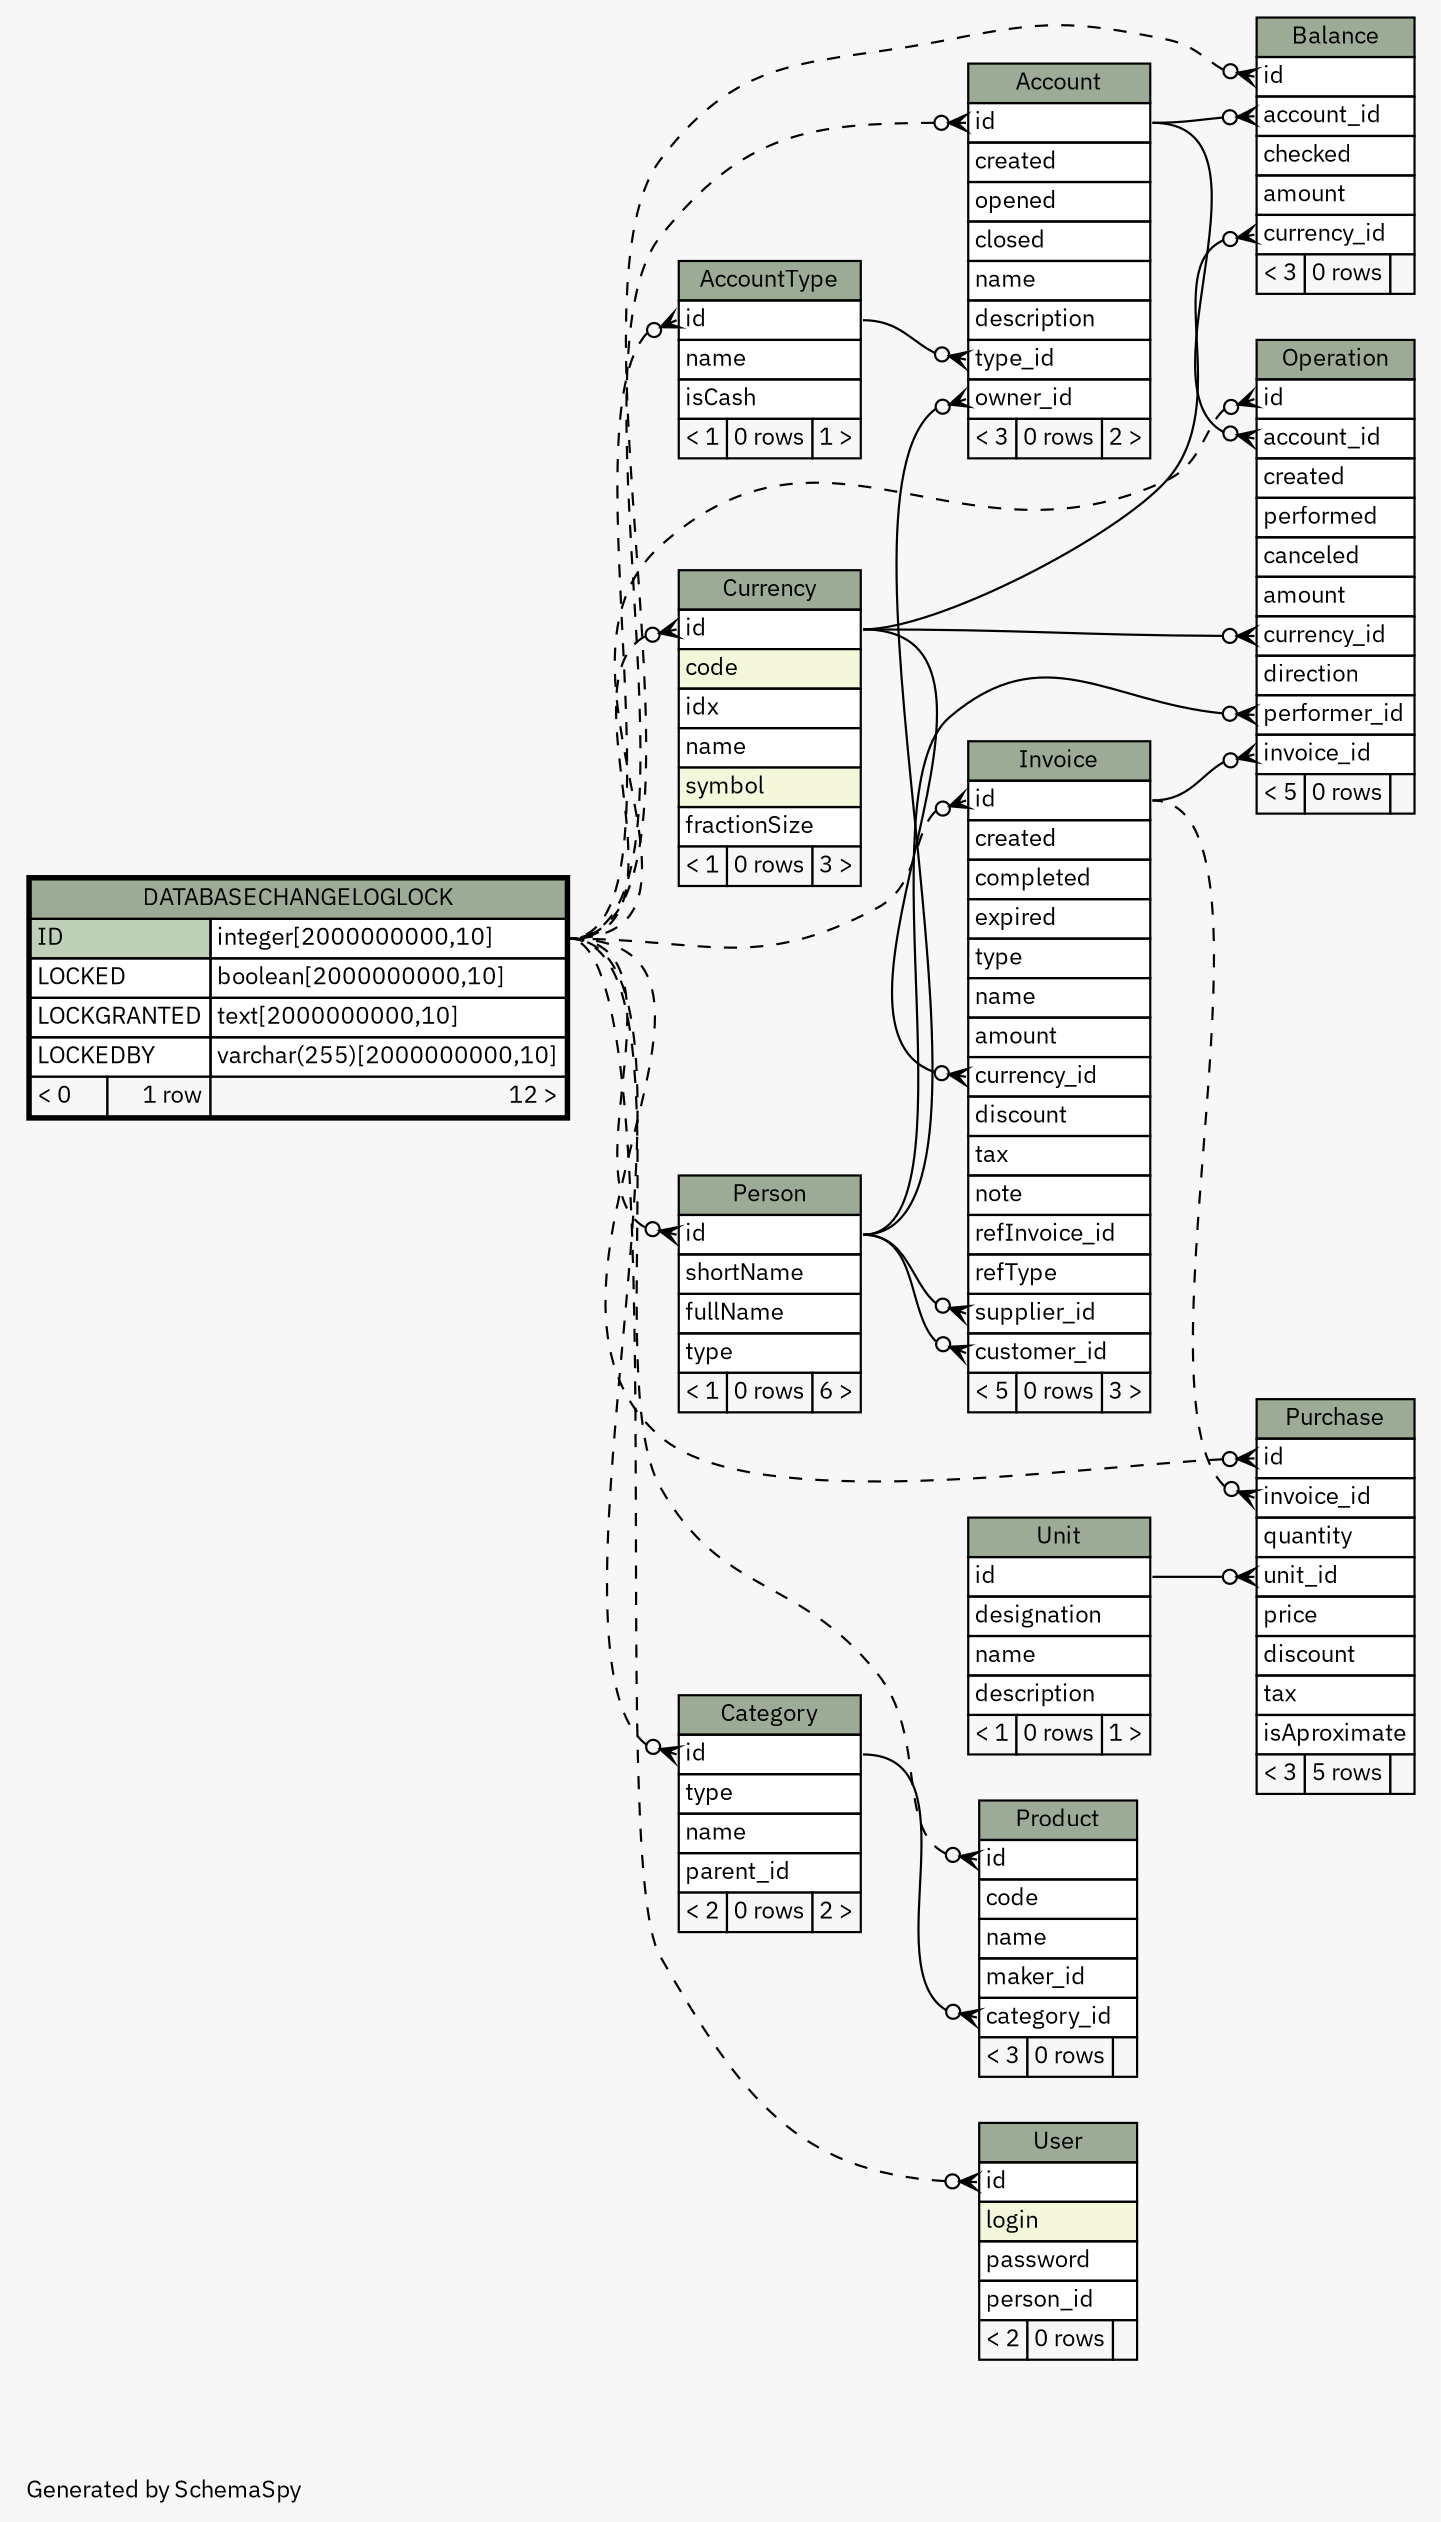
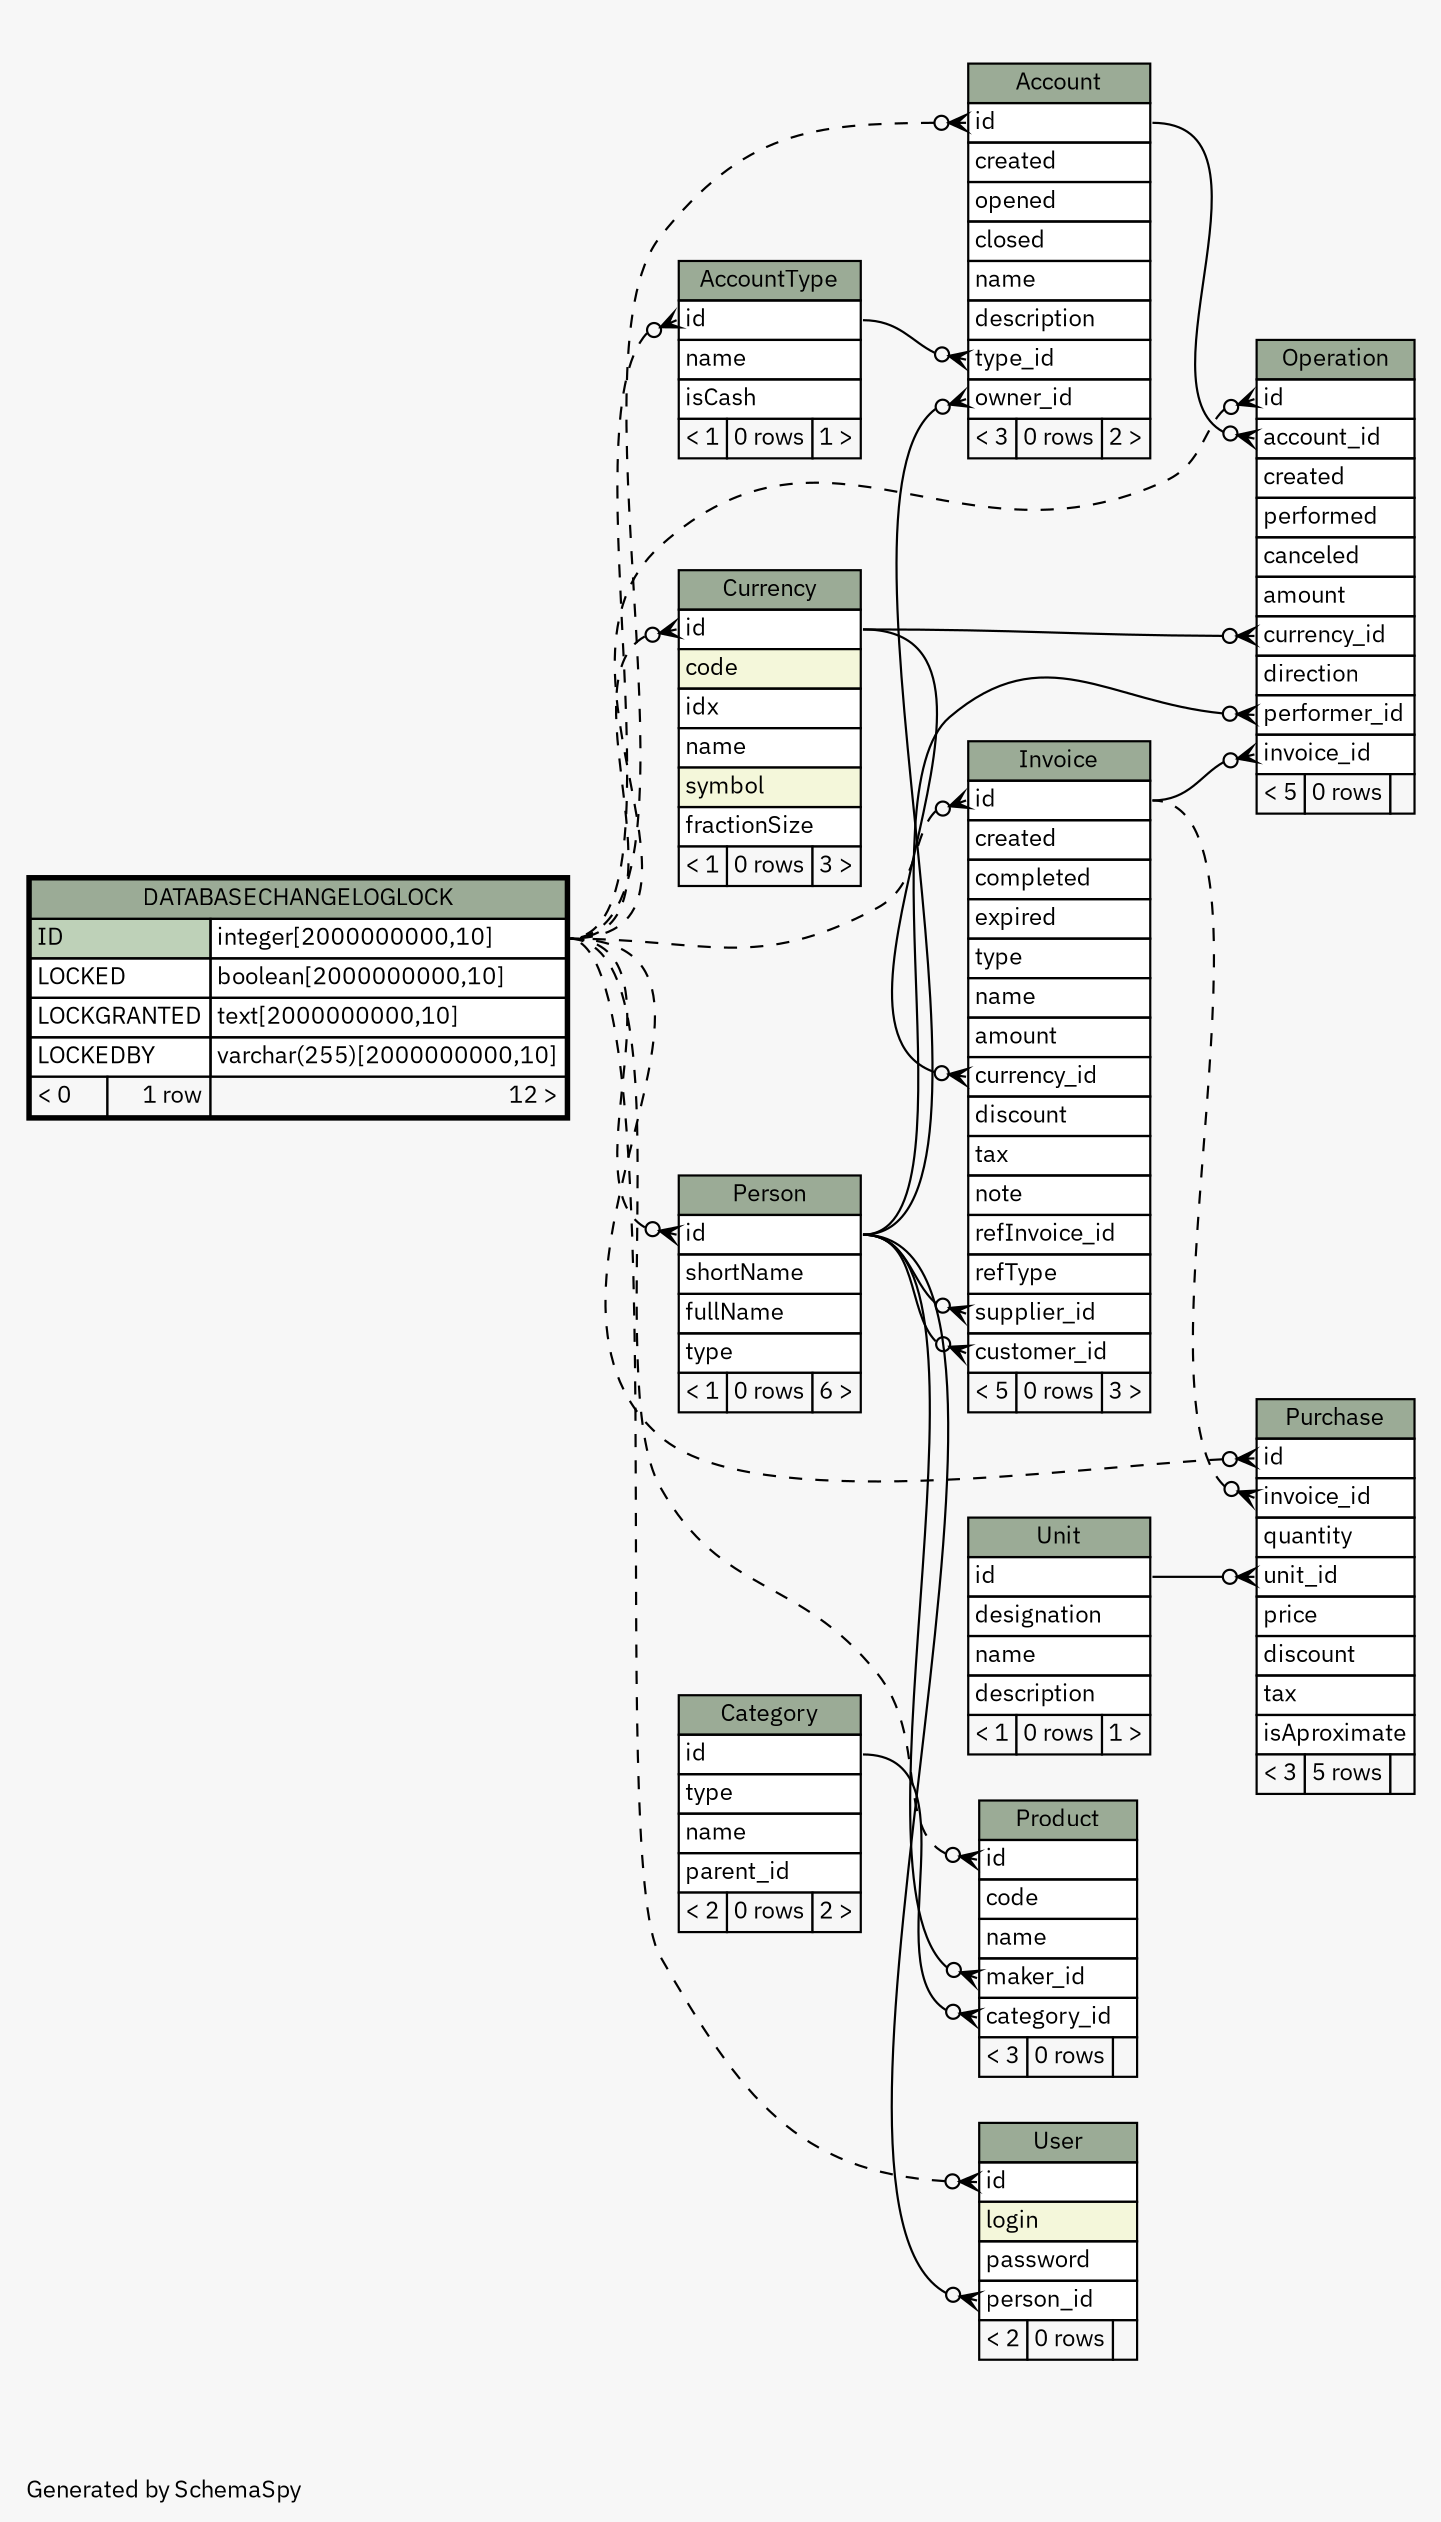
(1336, 156) -> none
(616, 1416) -> none
none -> (921, 1591)
none -> (928, 1698)
